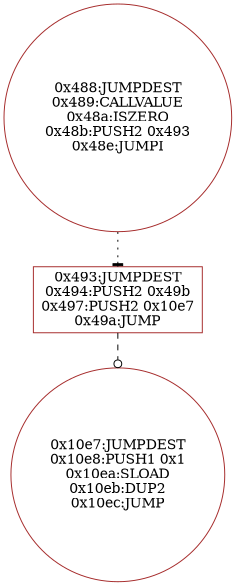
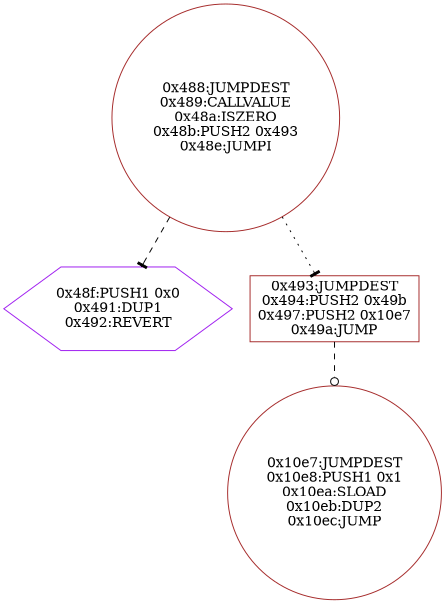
none -> (118, 309)
